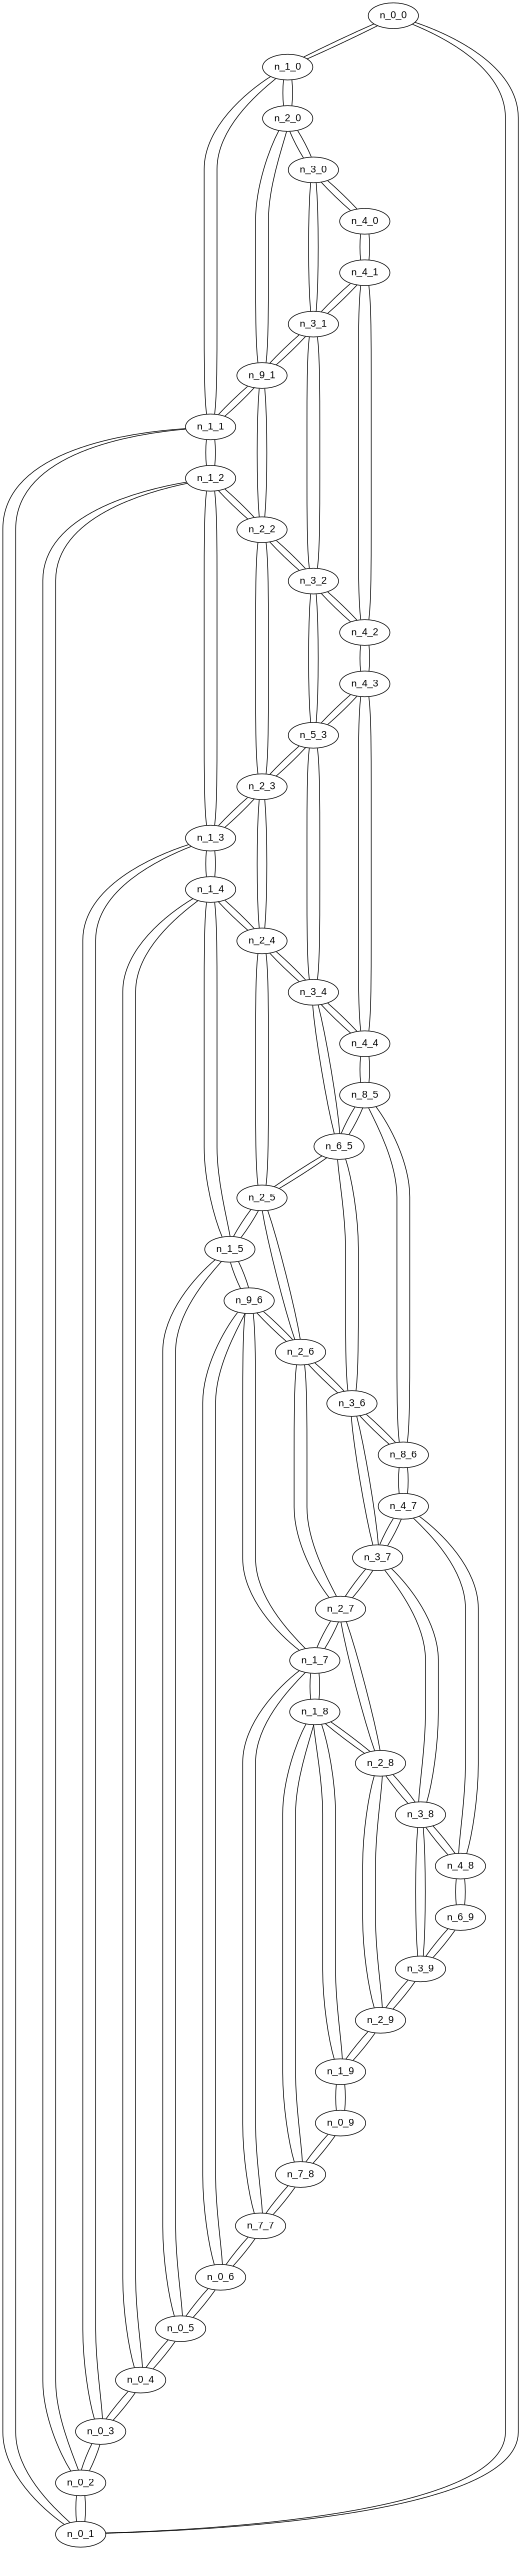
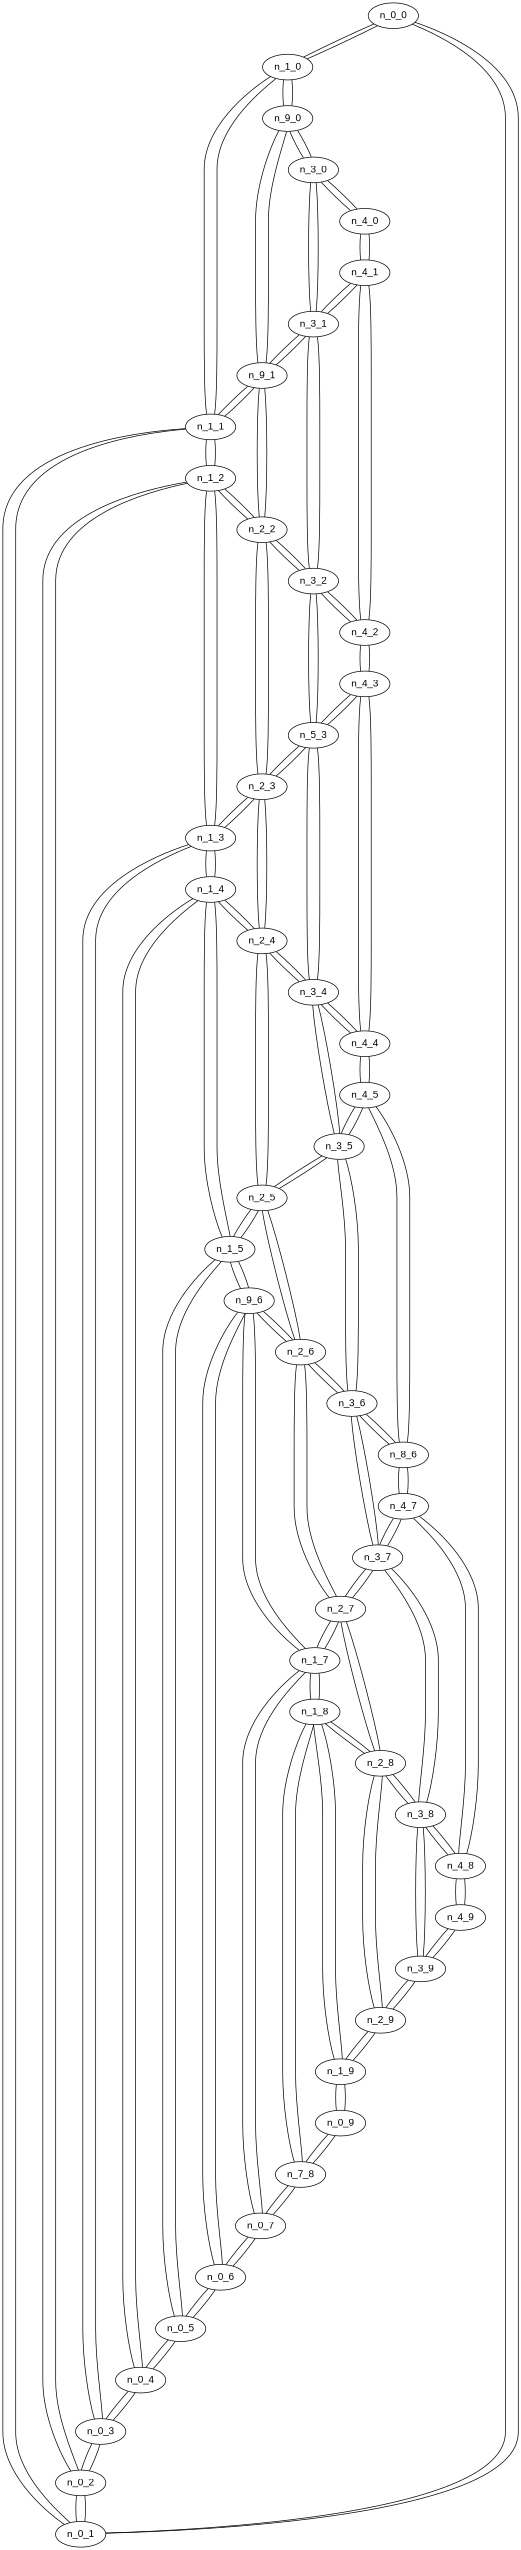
(288, 119) -> (288, 119)
(365, 1095) -> (365, 1095)
(339, 1147) -> (339, 1147)
(460, 1918) -> (460, 1918)
(261, 2226) -> (261, 2226)
